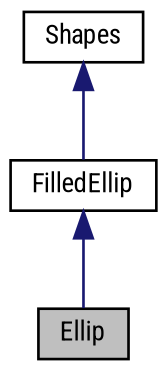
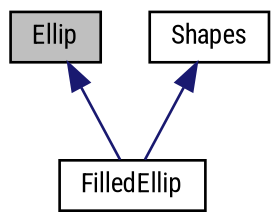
(83, 274) -> (101, 124)
